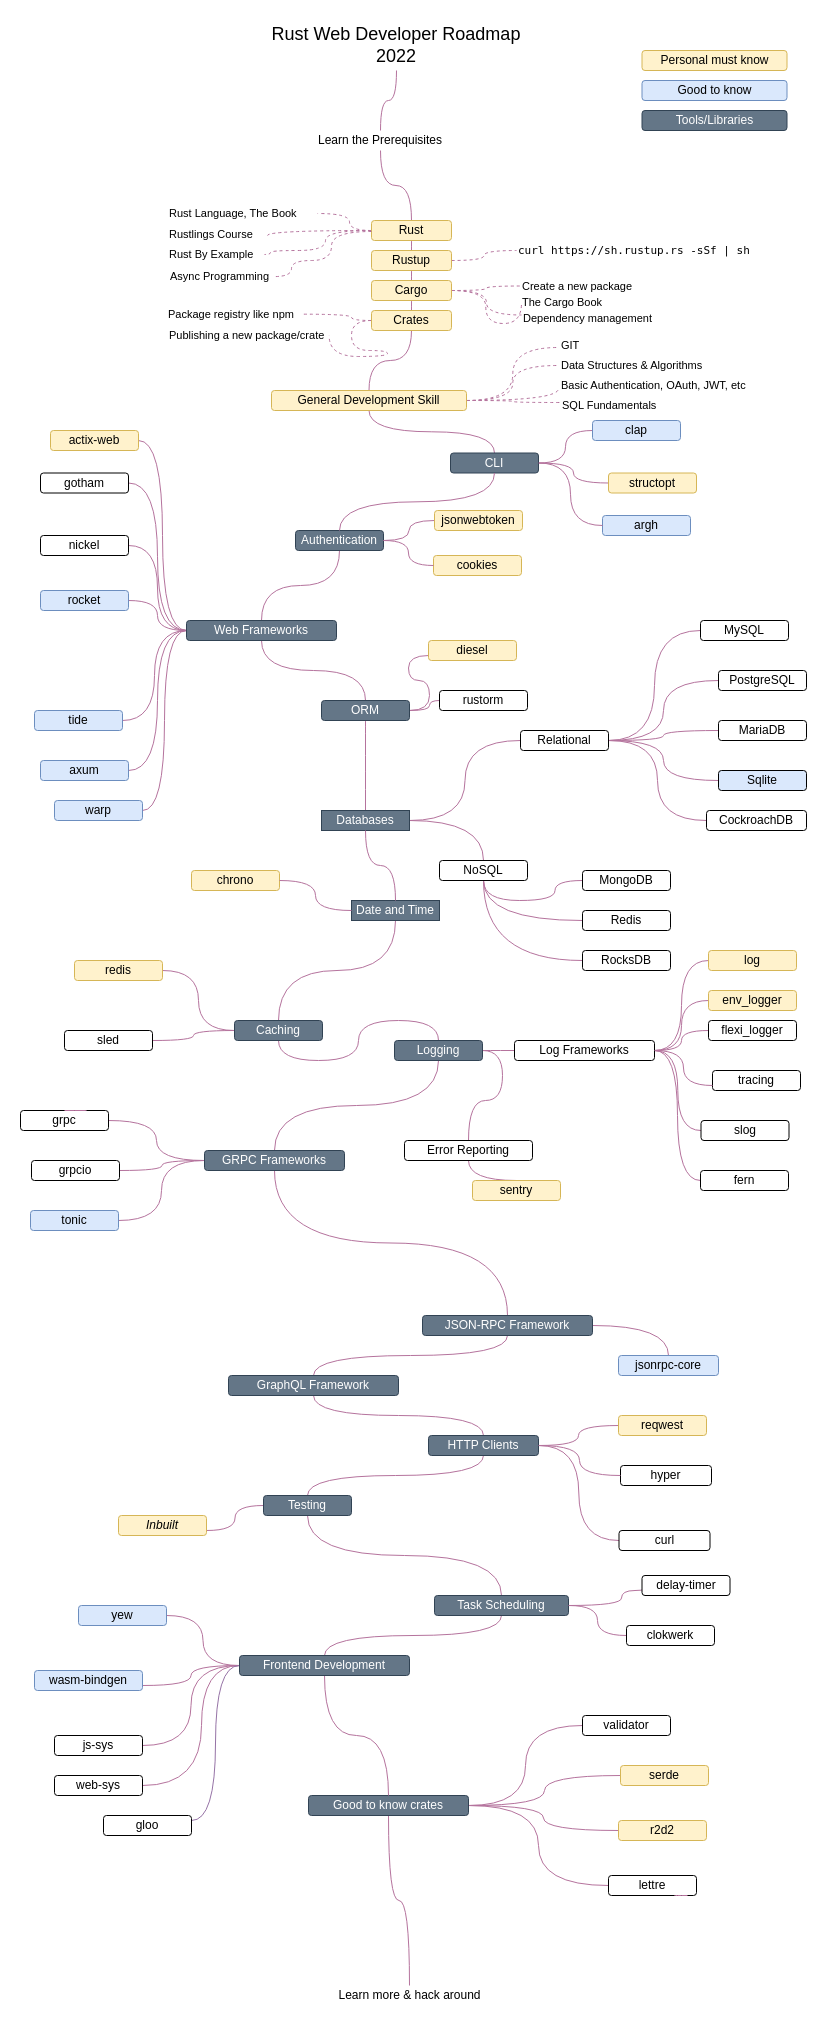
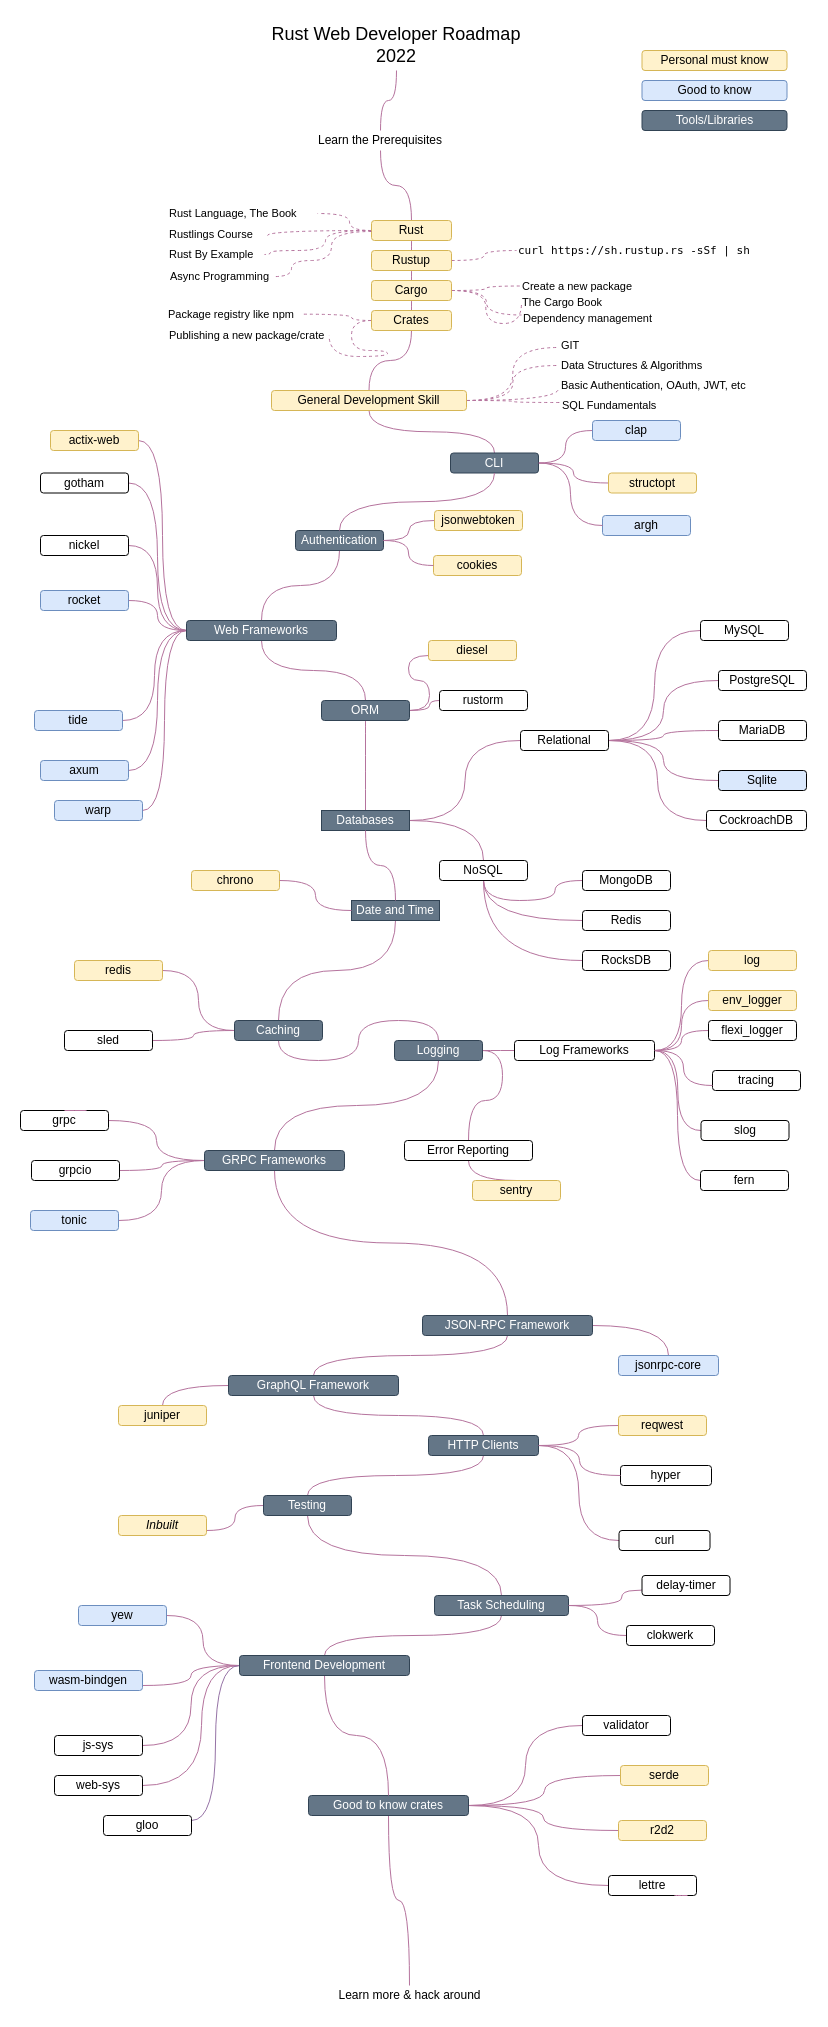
none -> (193, 1388)
none -> (163, 1416)
